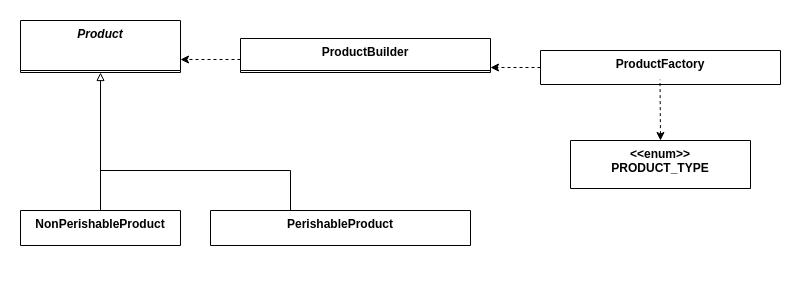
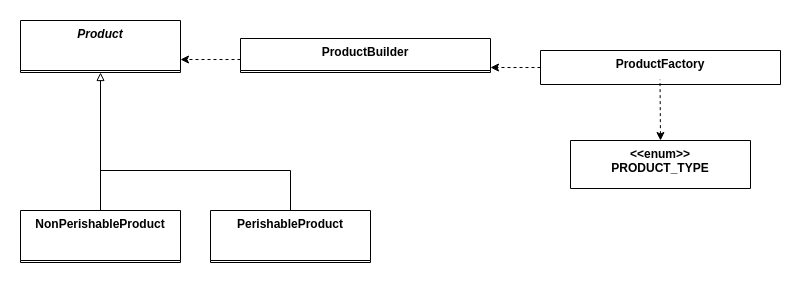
(101, 228) -> (101, 237)
(341, 228) -> (291, 237)
